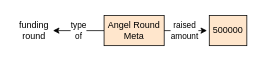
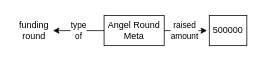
(134, 30) -> (134, 30)
(228, 30) -> (228, 30)
